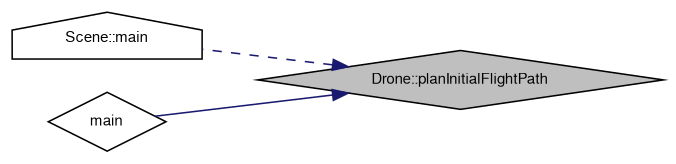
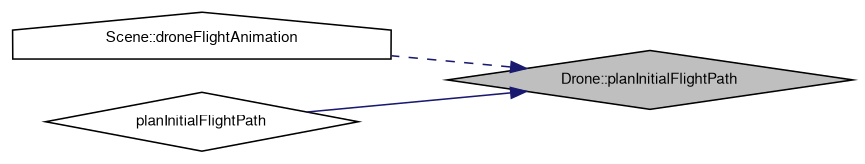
(107, 38) -> (202, 38)
(107, 122) -> (202, 122)
